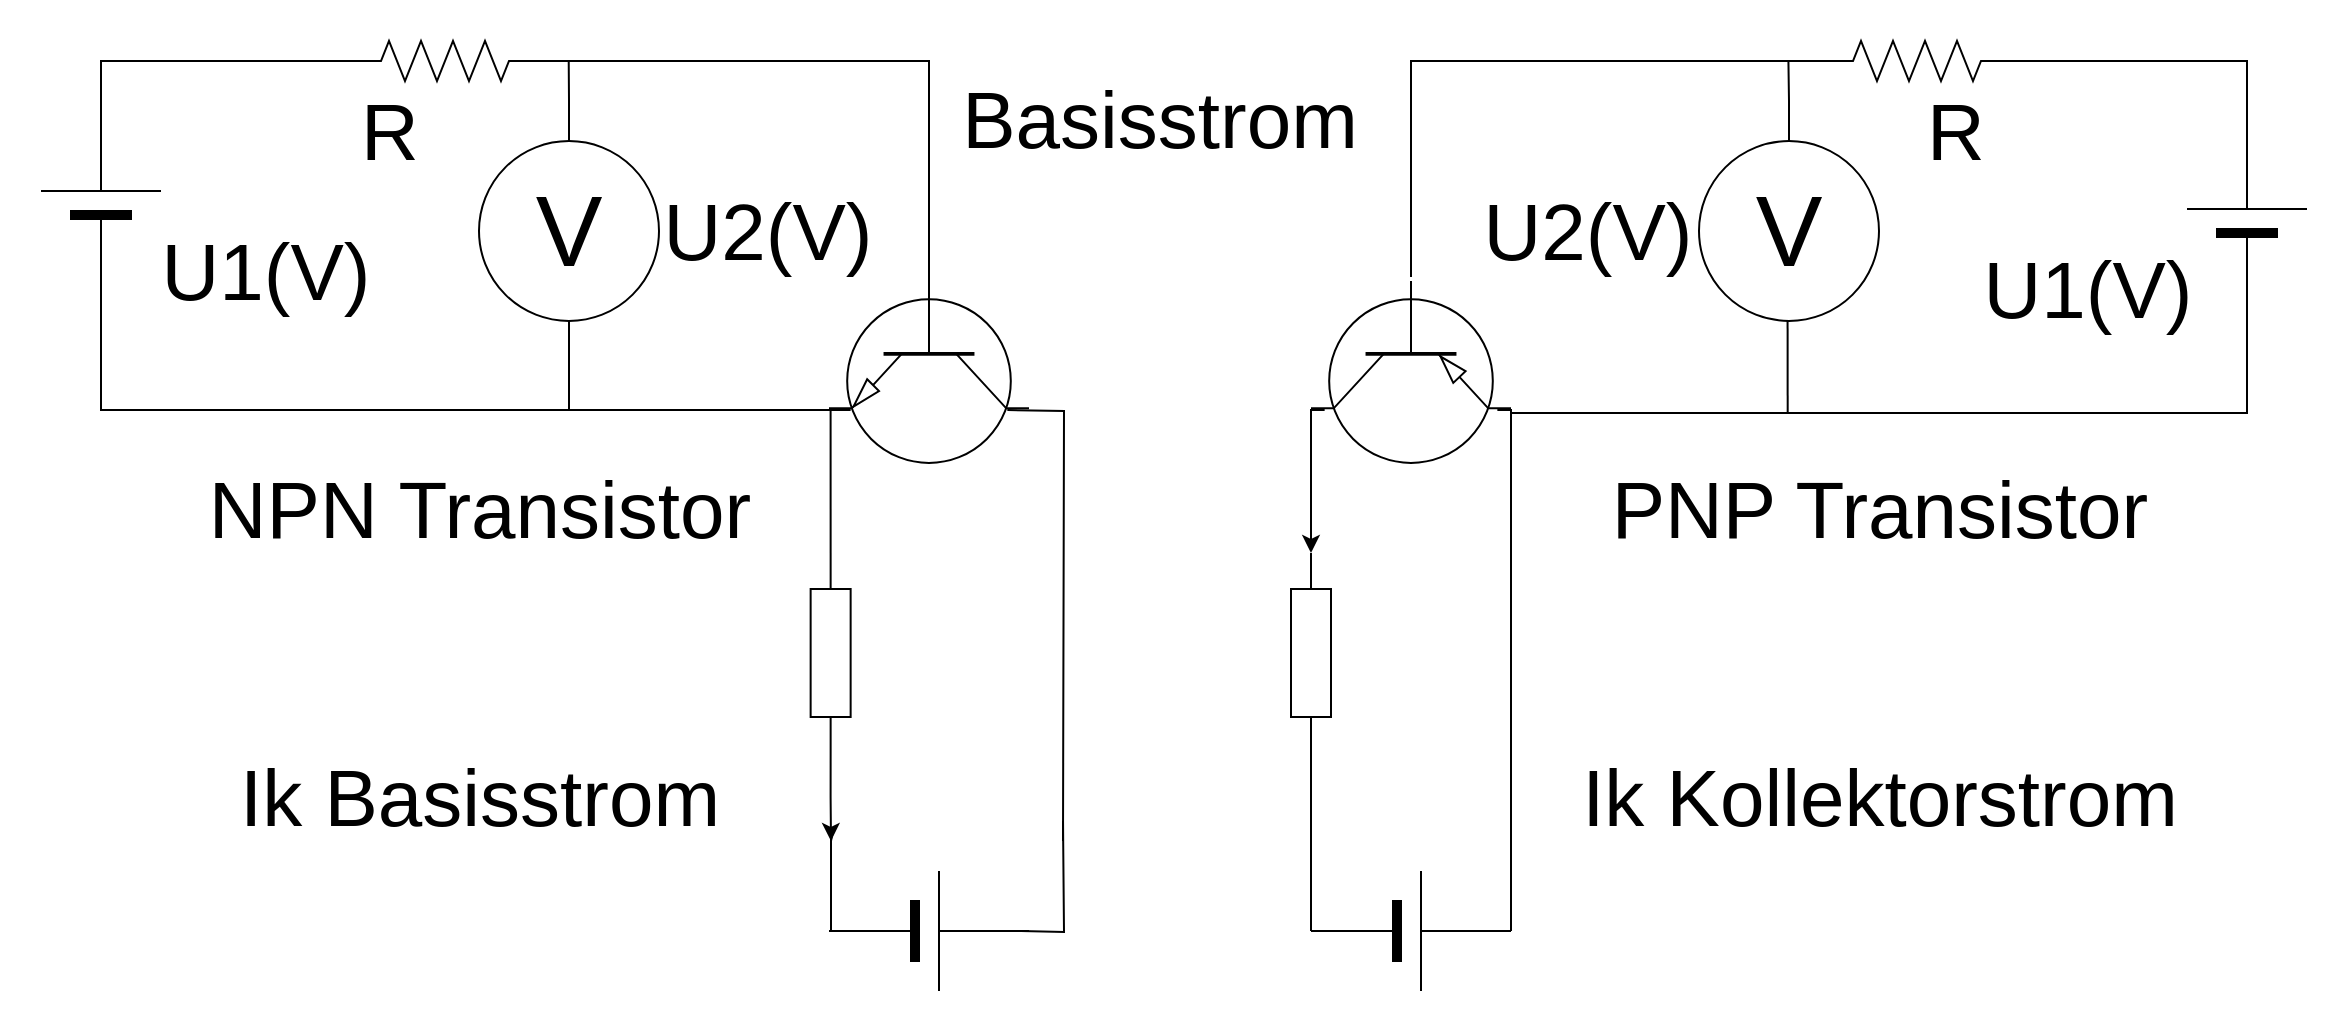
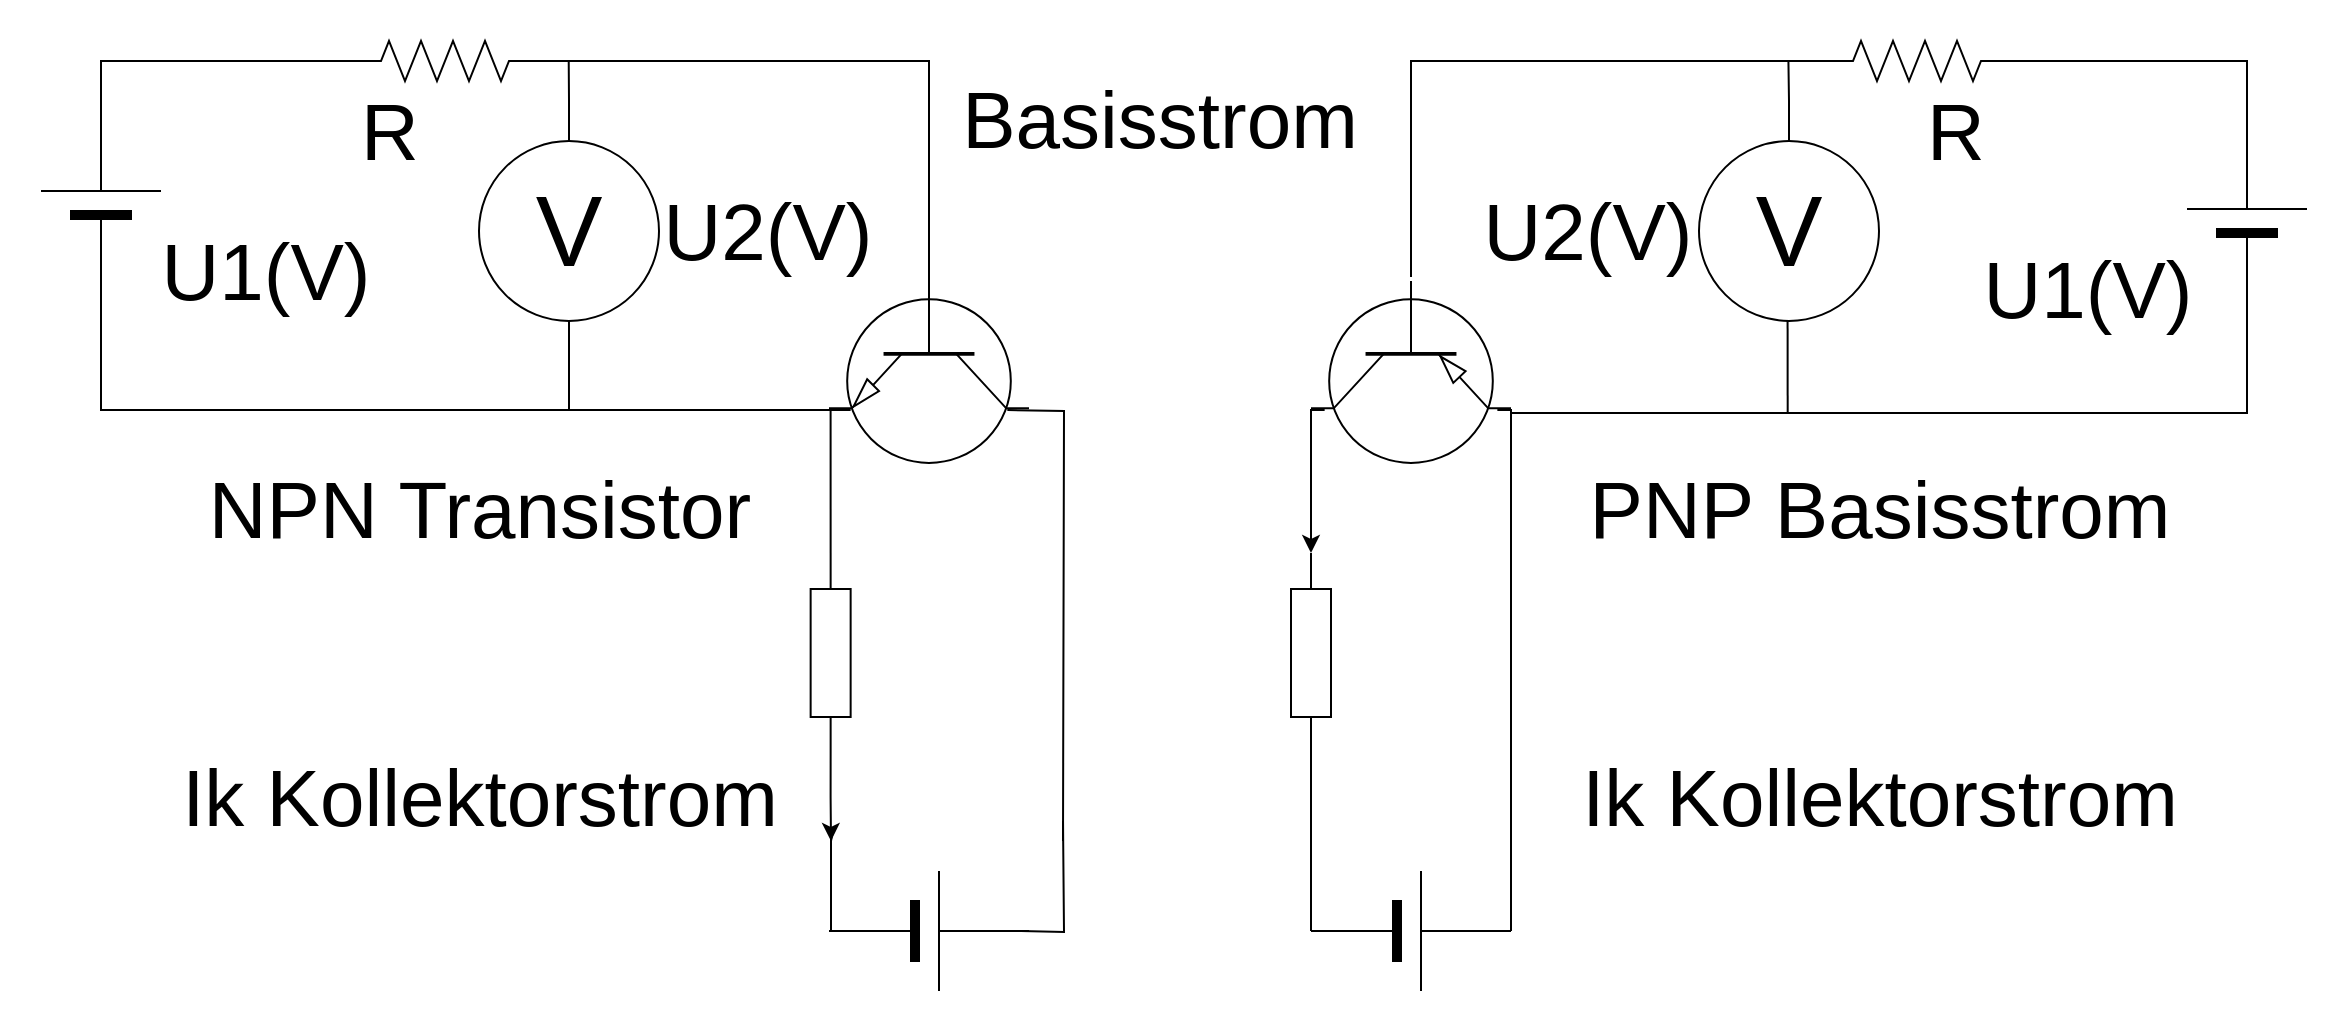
(481, 653) -> (481, 653)
(1881, 653) -> (1881, 653)
